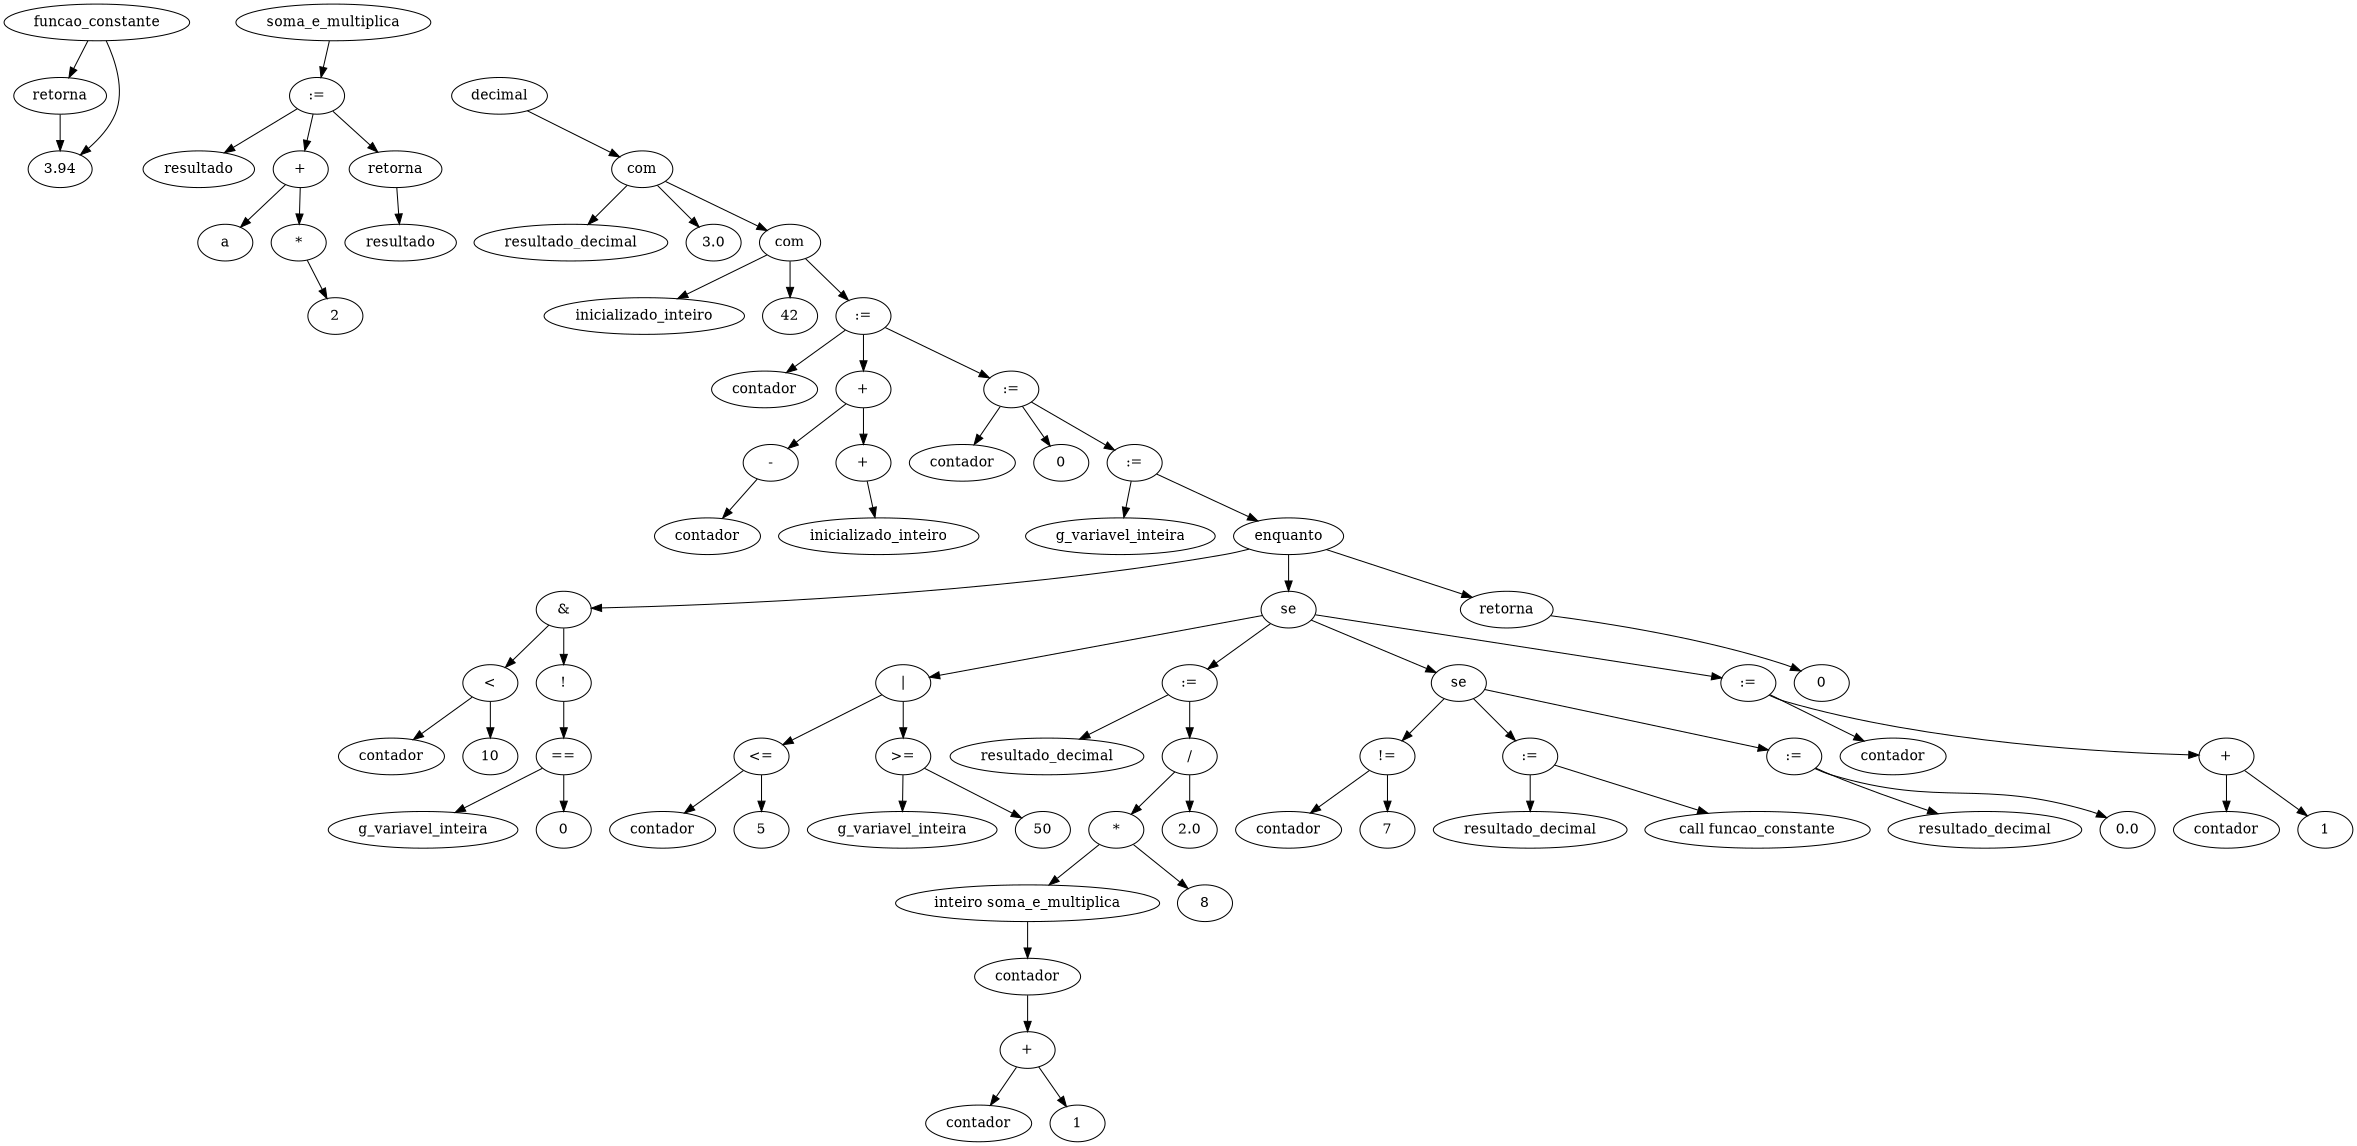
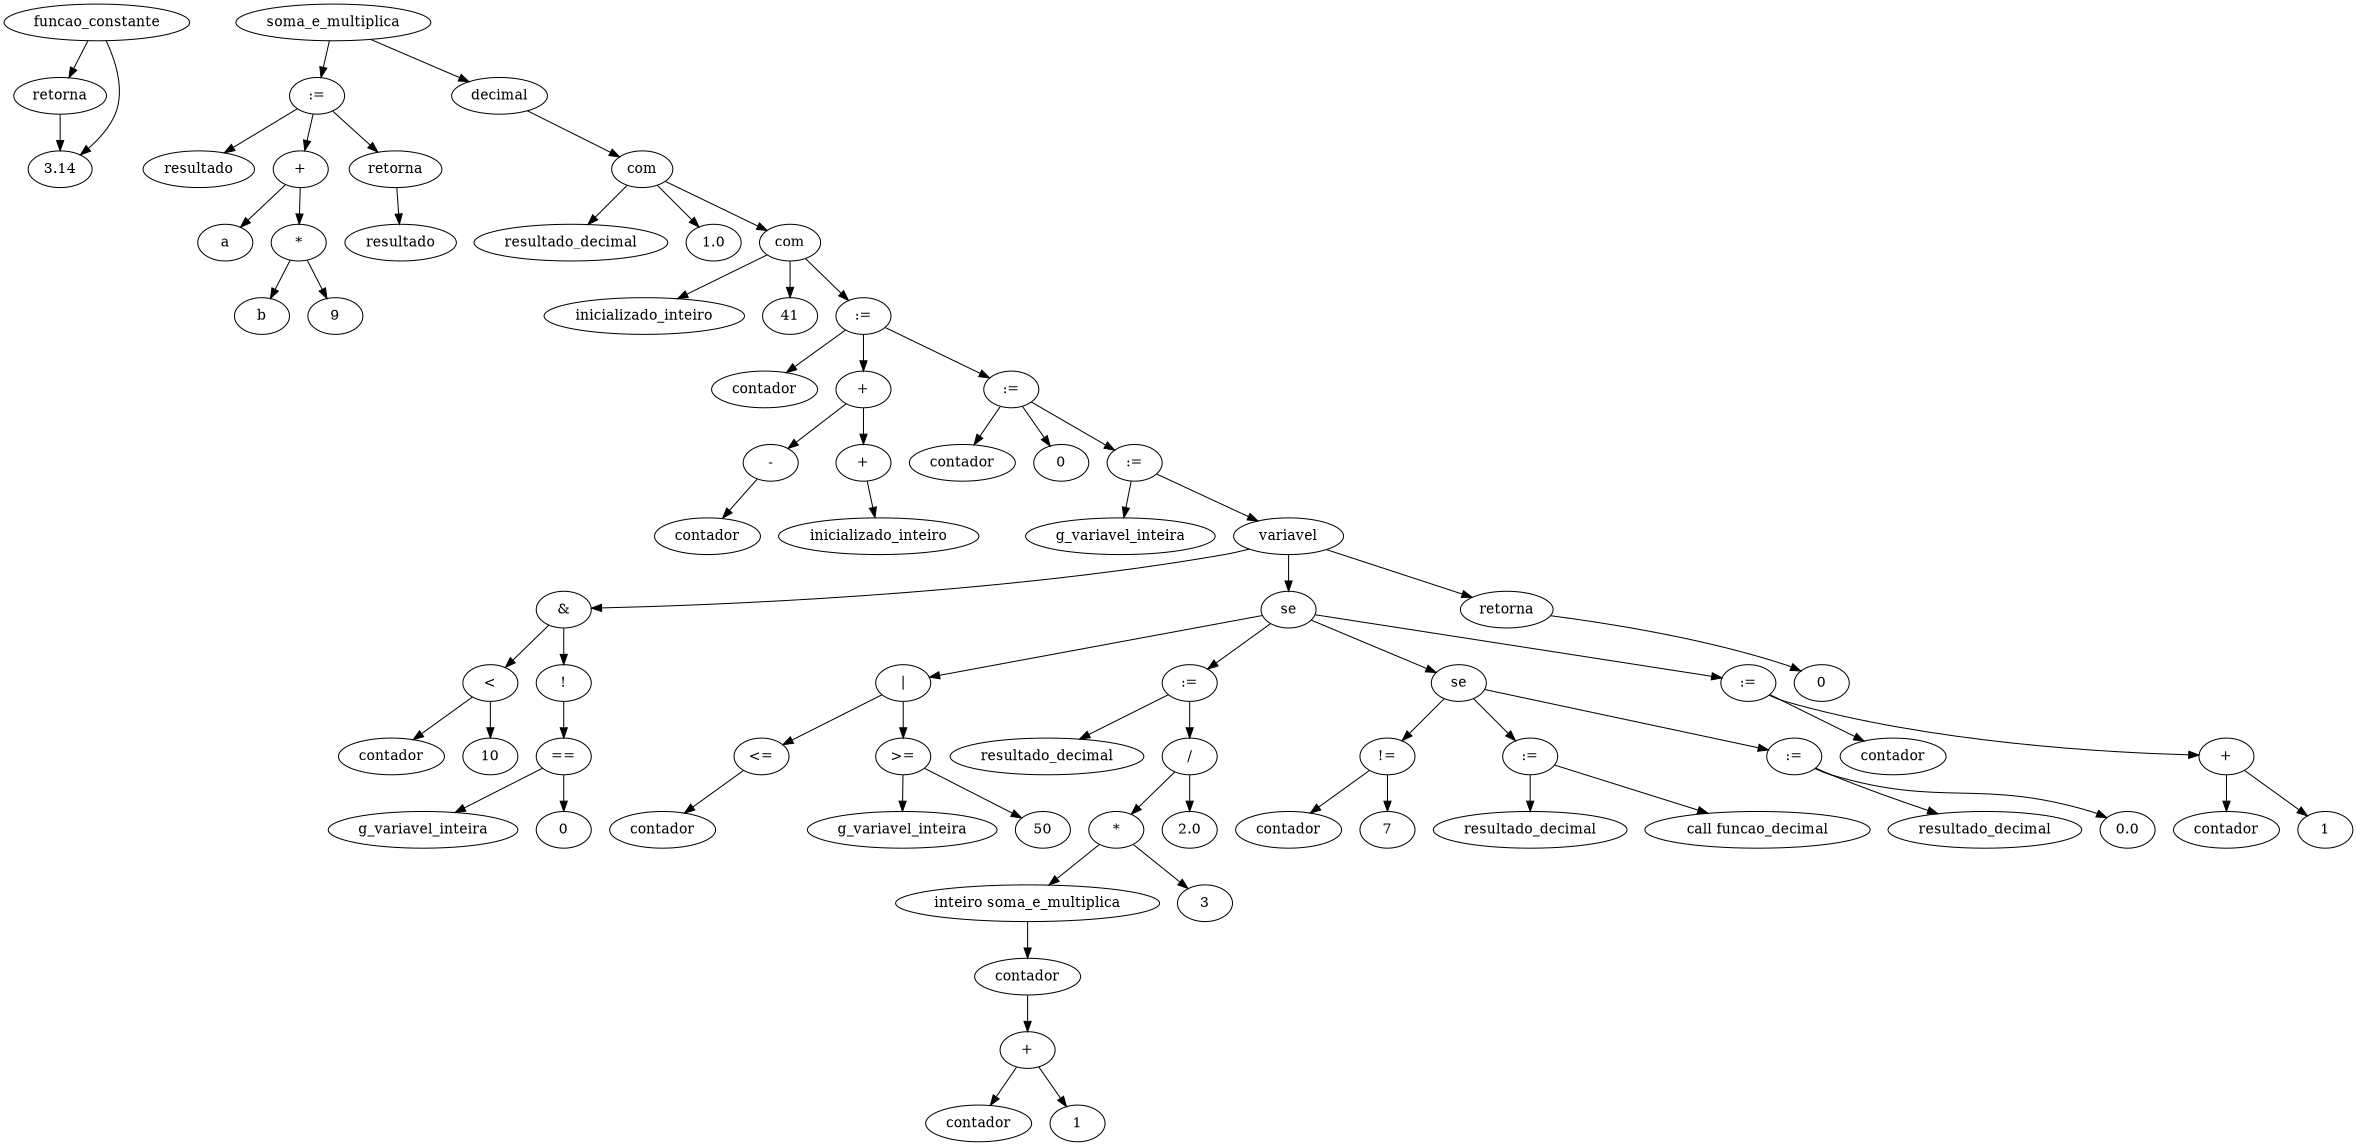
none -> (415, 59)
(60, 169) -> (60, 169)
(714, 243) -> (714, 243)
none -> (262, 316)
(335, 316) -> (335, 316)
(790, 316) -> (790, 316)
(1289, 536) -> (1289, 536)
(762, 830) -> none
(1758, 830) -> (1758, 830)
(1205, 903) -> (1205, 903)
